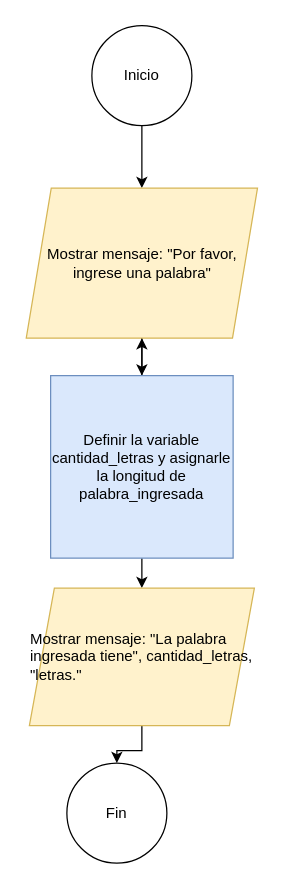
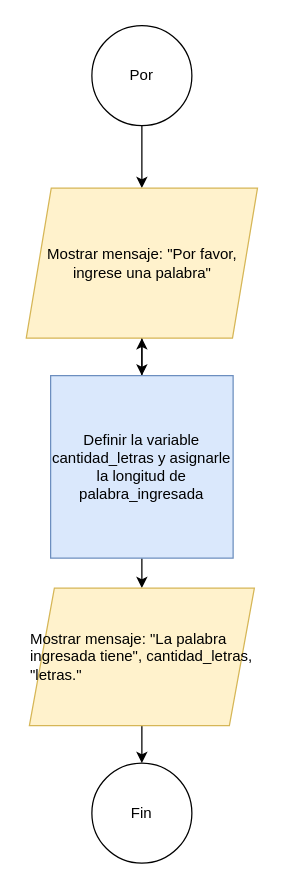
(142, 76) -> (142, 76)
(117, 813) -> (142, 813)
